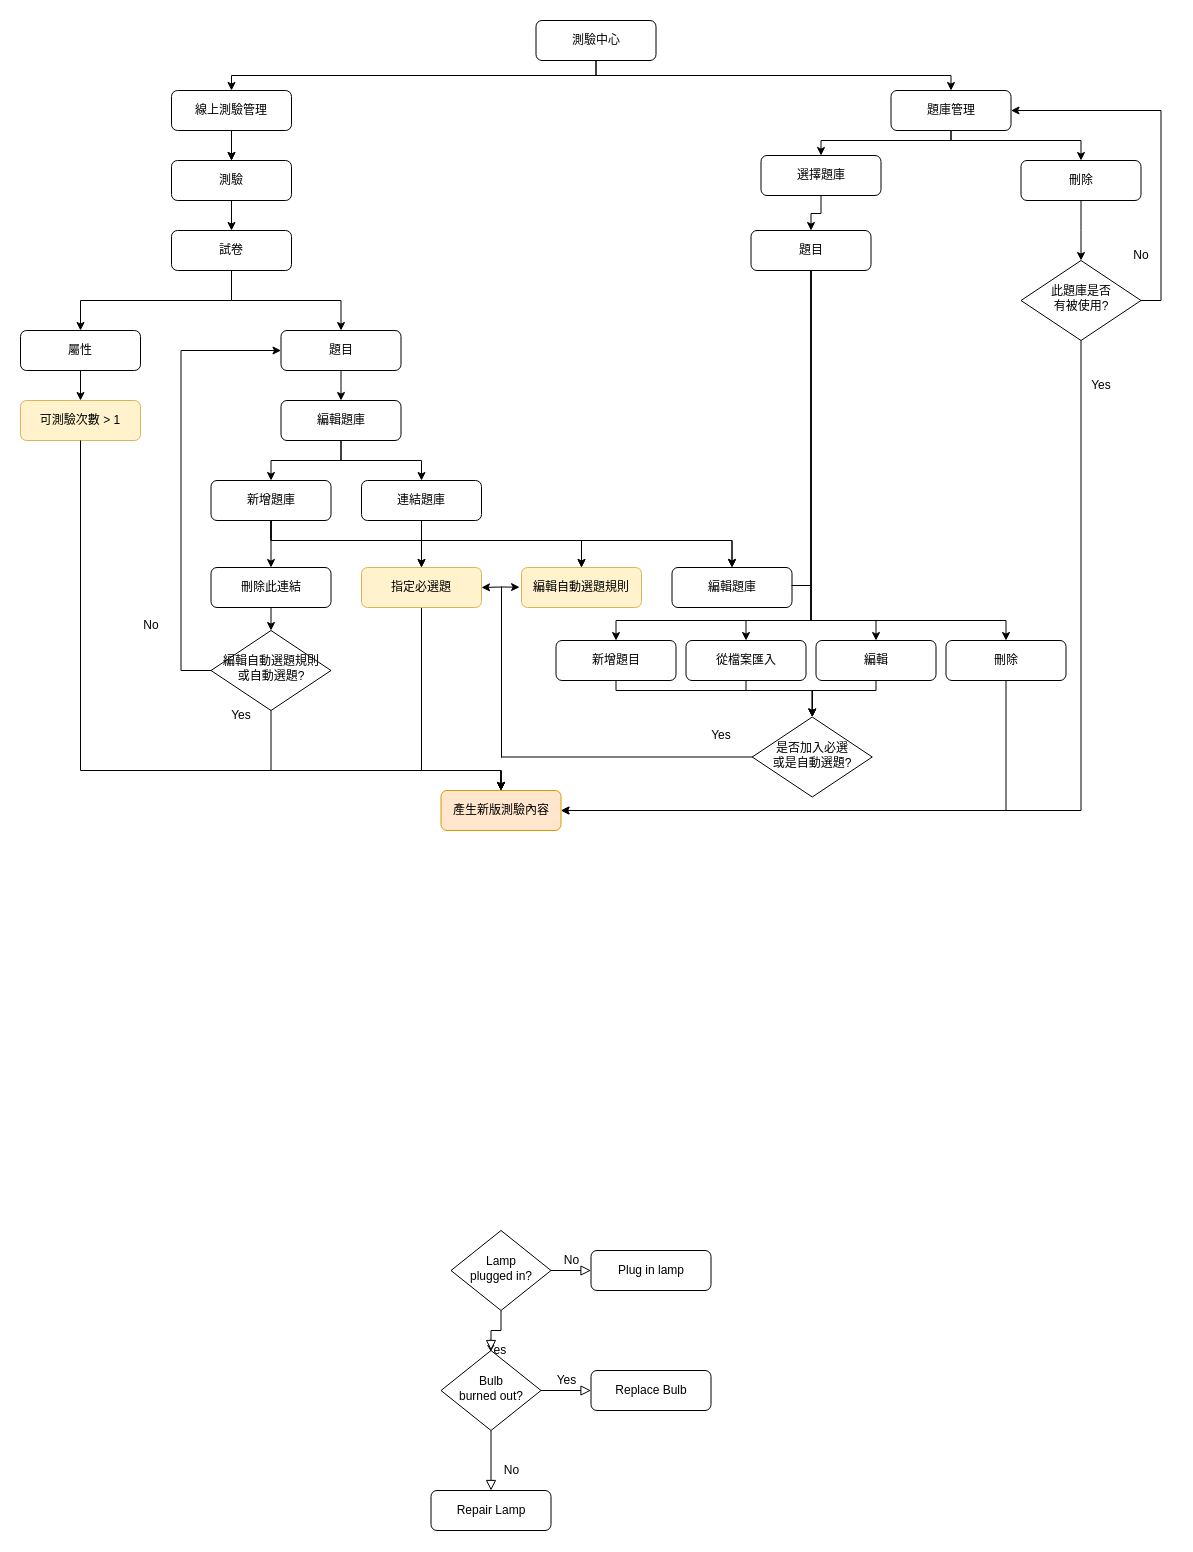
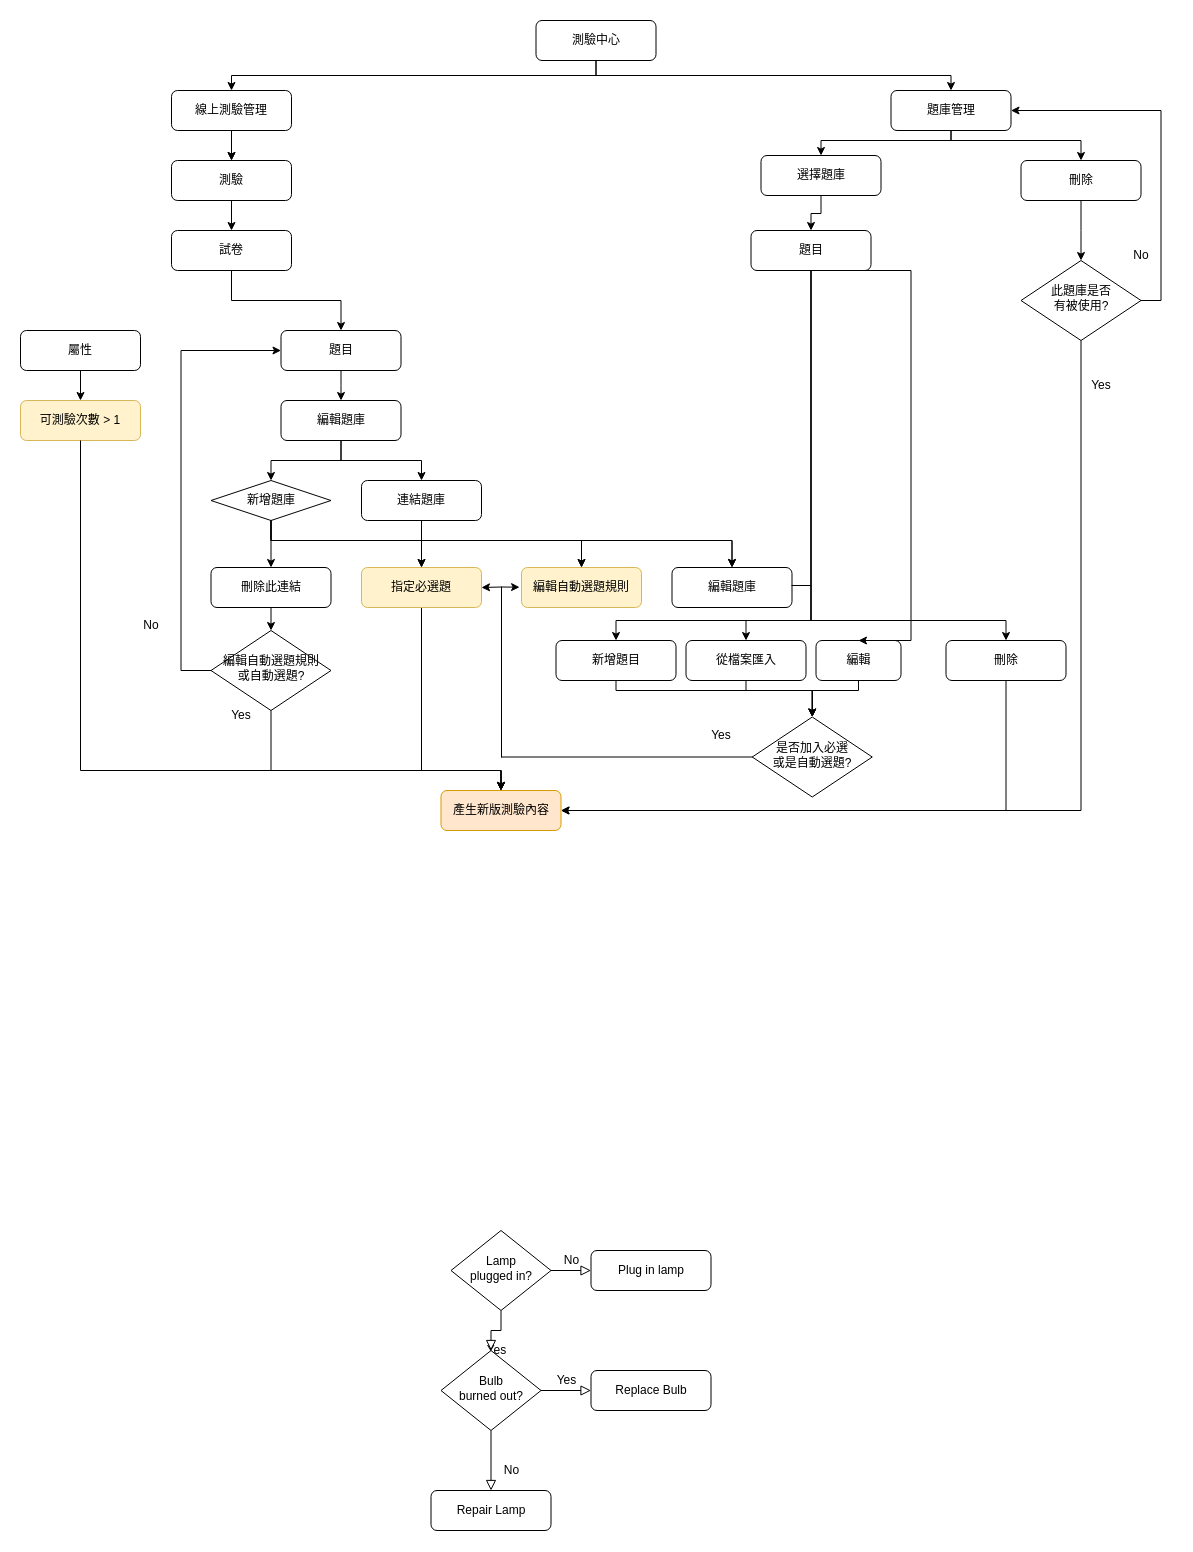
(144, 301) -> none
(271, 501) -> (271, 501)
(876, 661) -> (859, 661)
